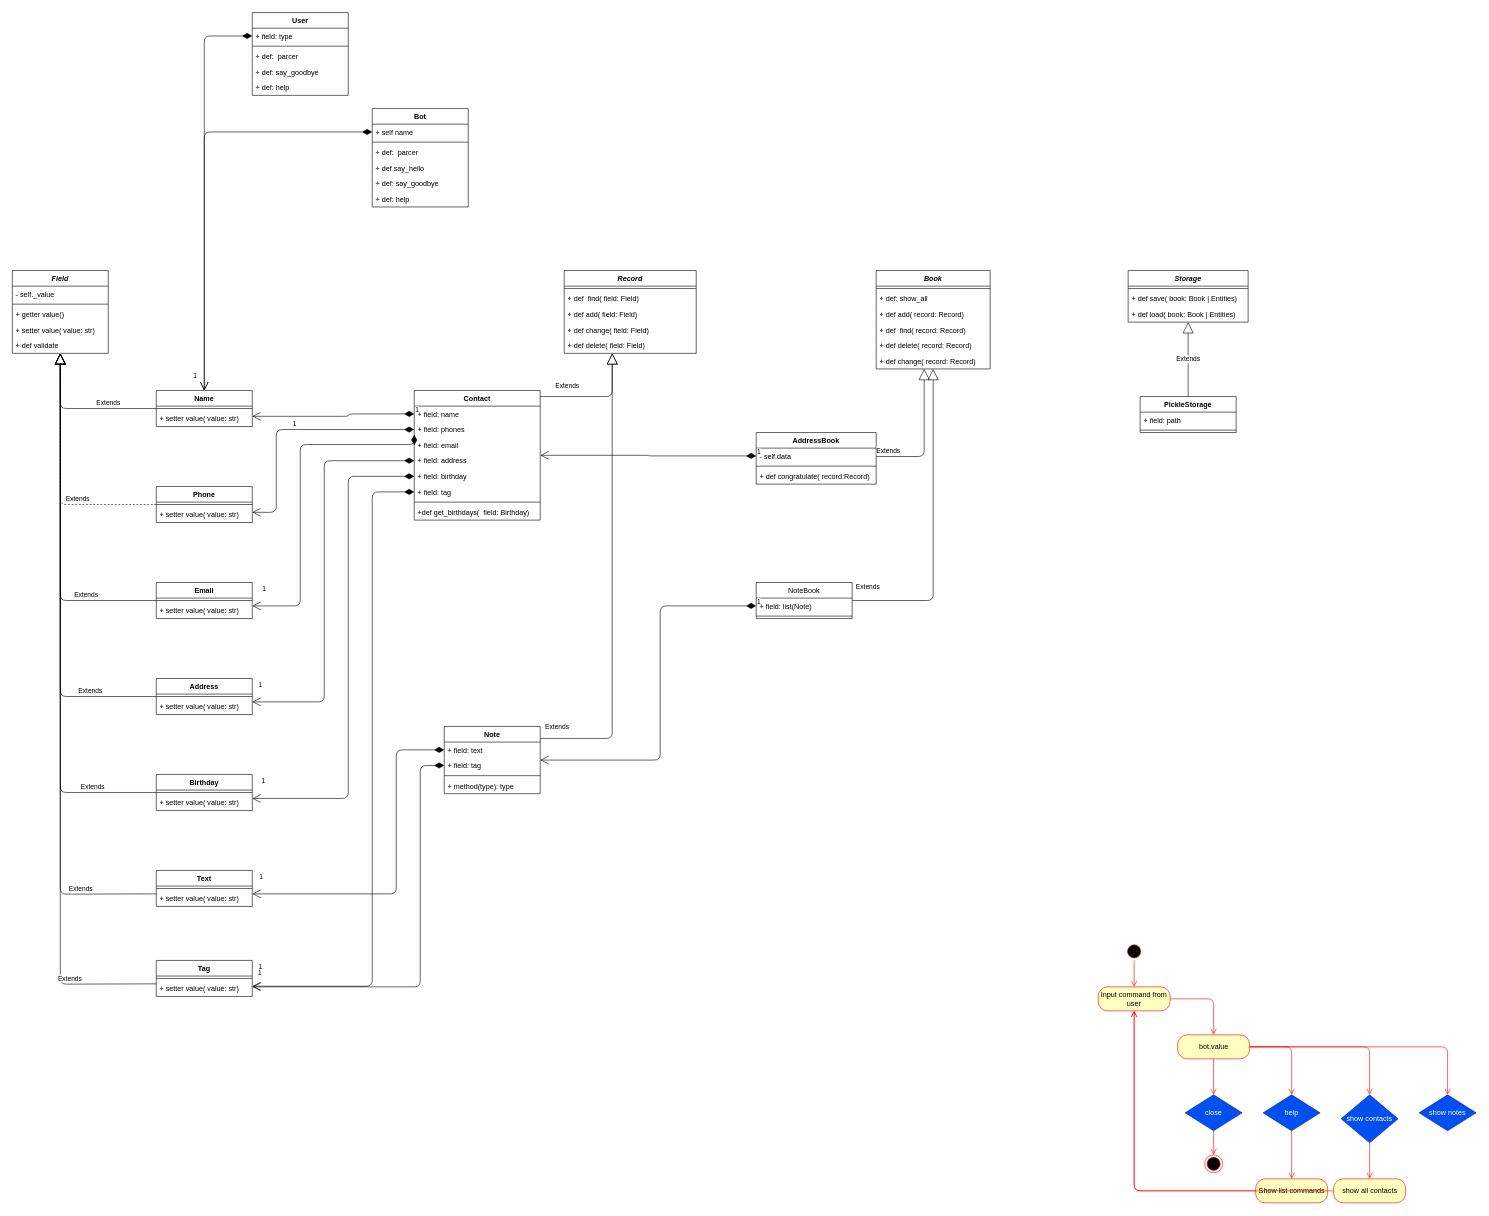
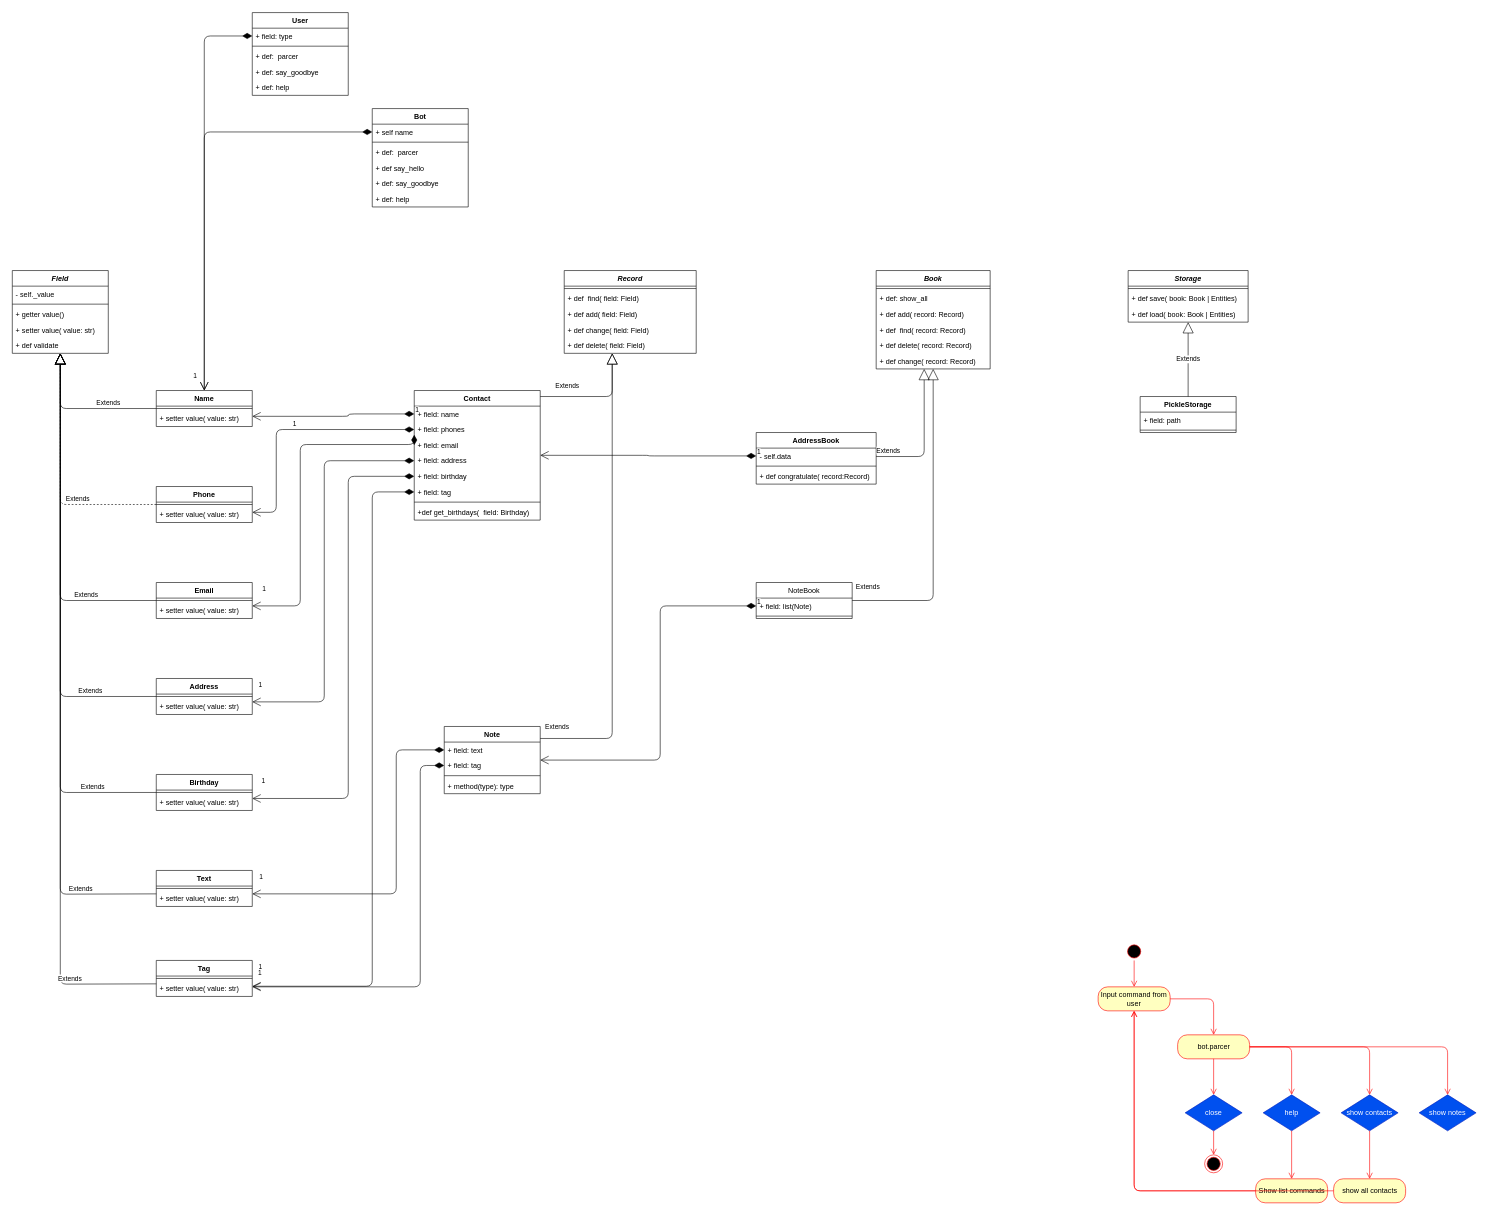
(1214, 1047) -> (1214, 1047)
(1370, 1119) -> (1370, 1113)
